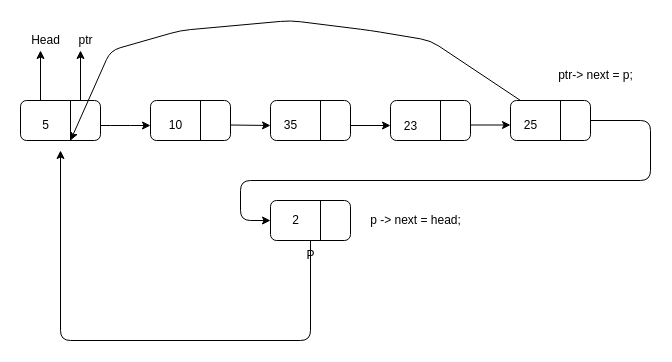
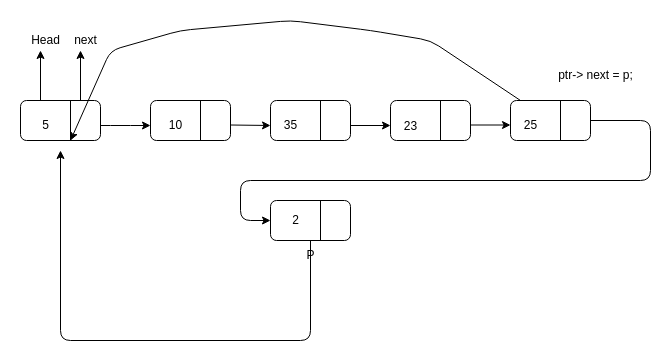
(86, 41) -> (86, 41)
(416, 221) -> none
